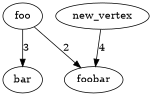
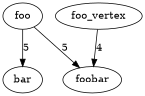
(102, 16) -> (99, 16)
(26, 48) -> (26, 48)
(67, 48) -> (65, 48)
